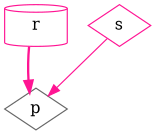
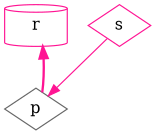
(28, 64) -> (44, 75)
